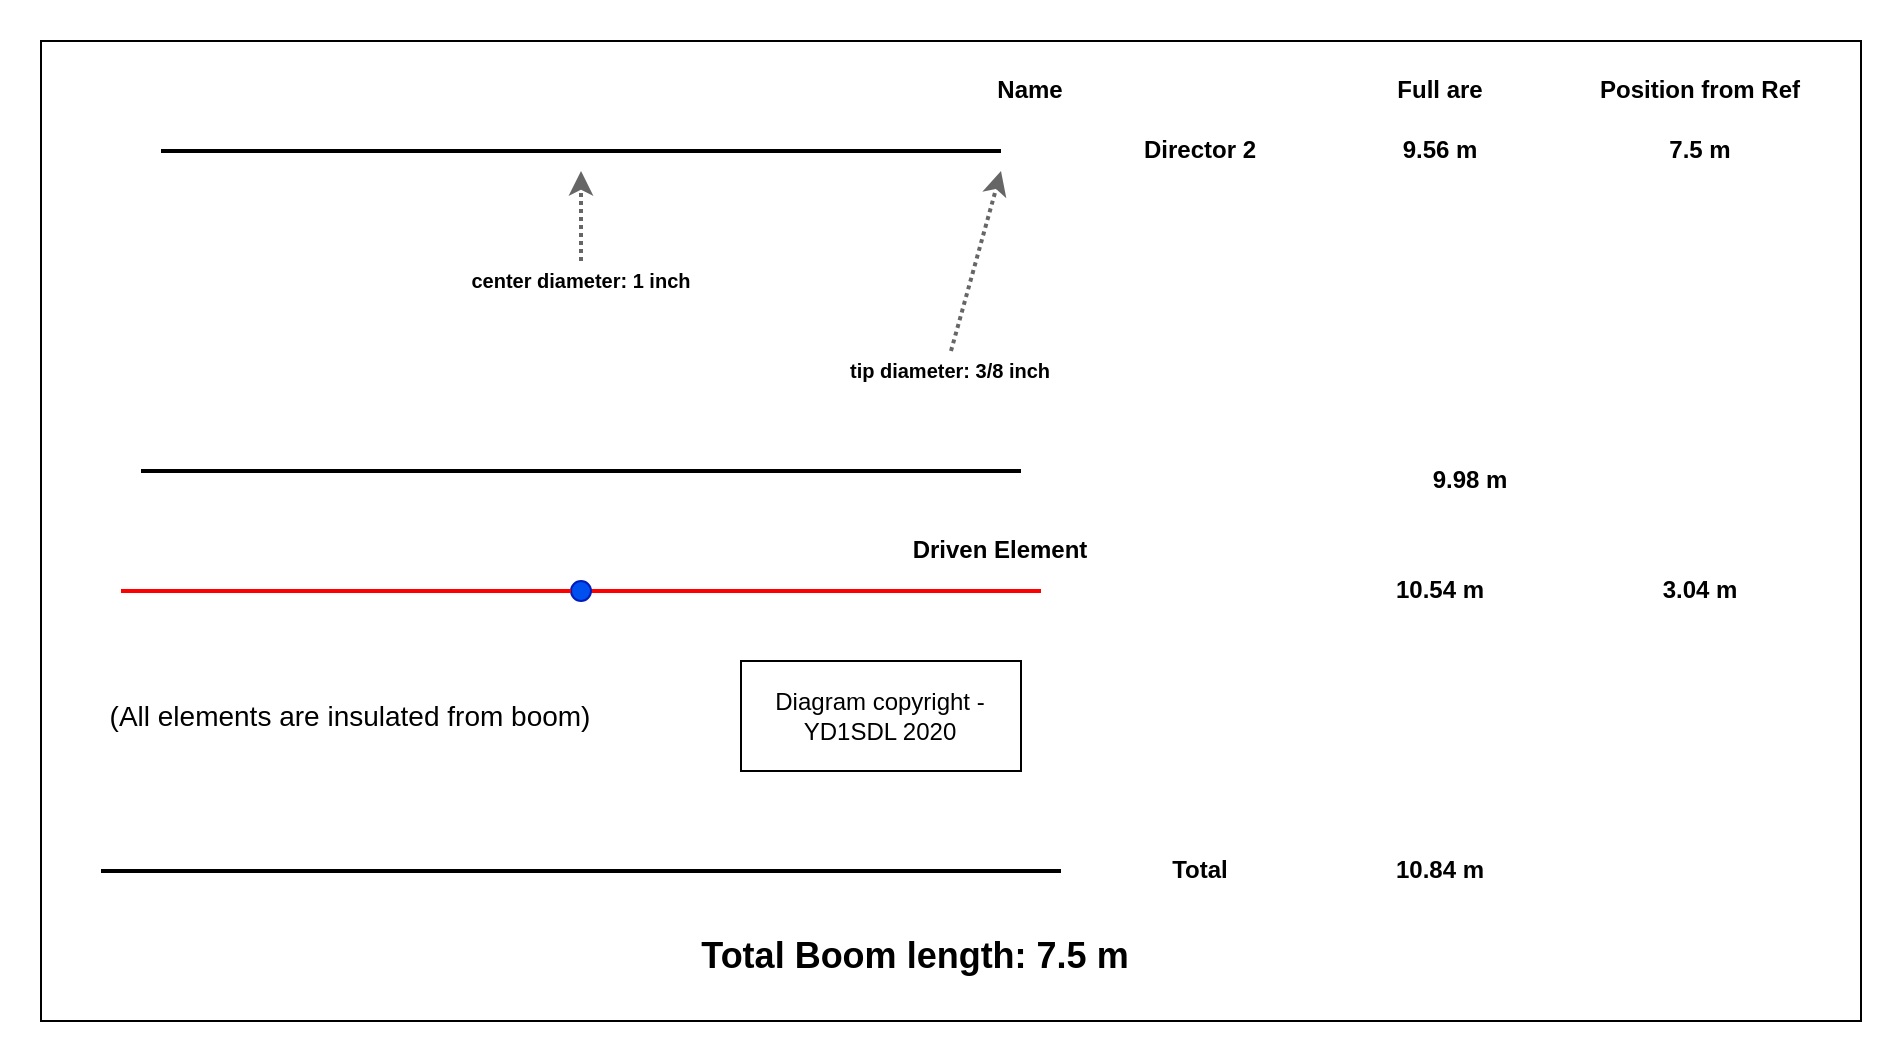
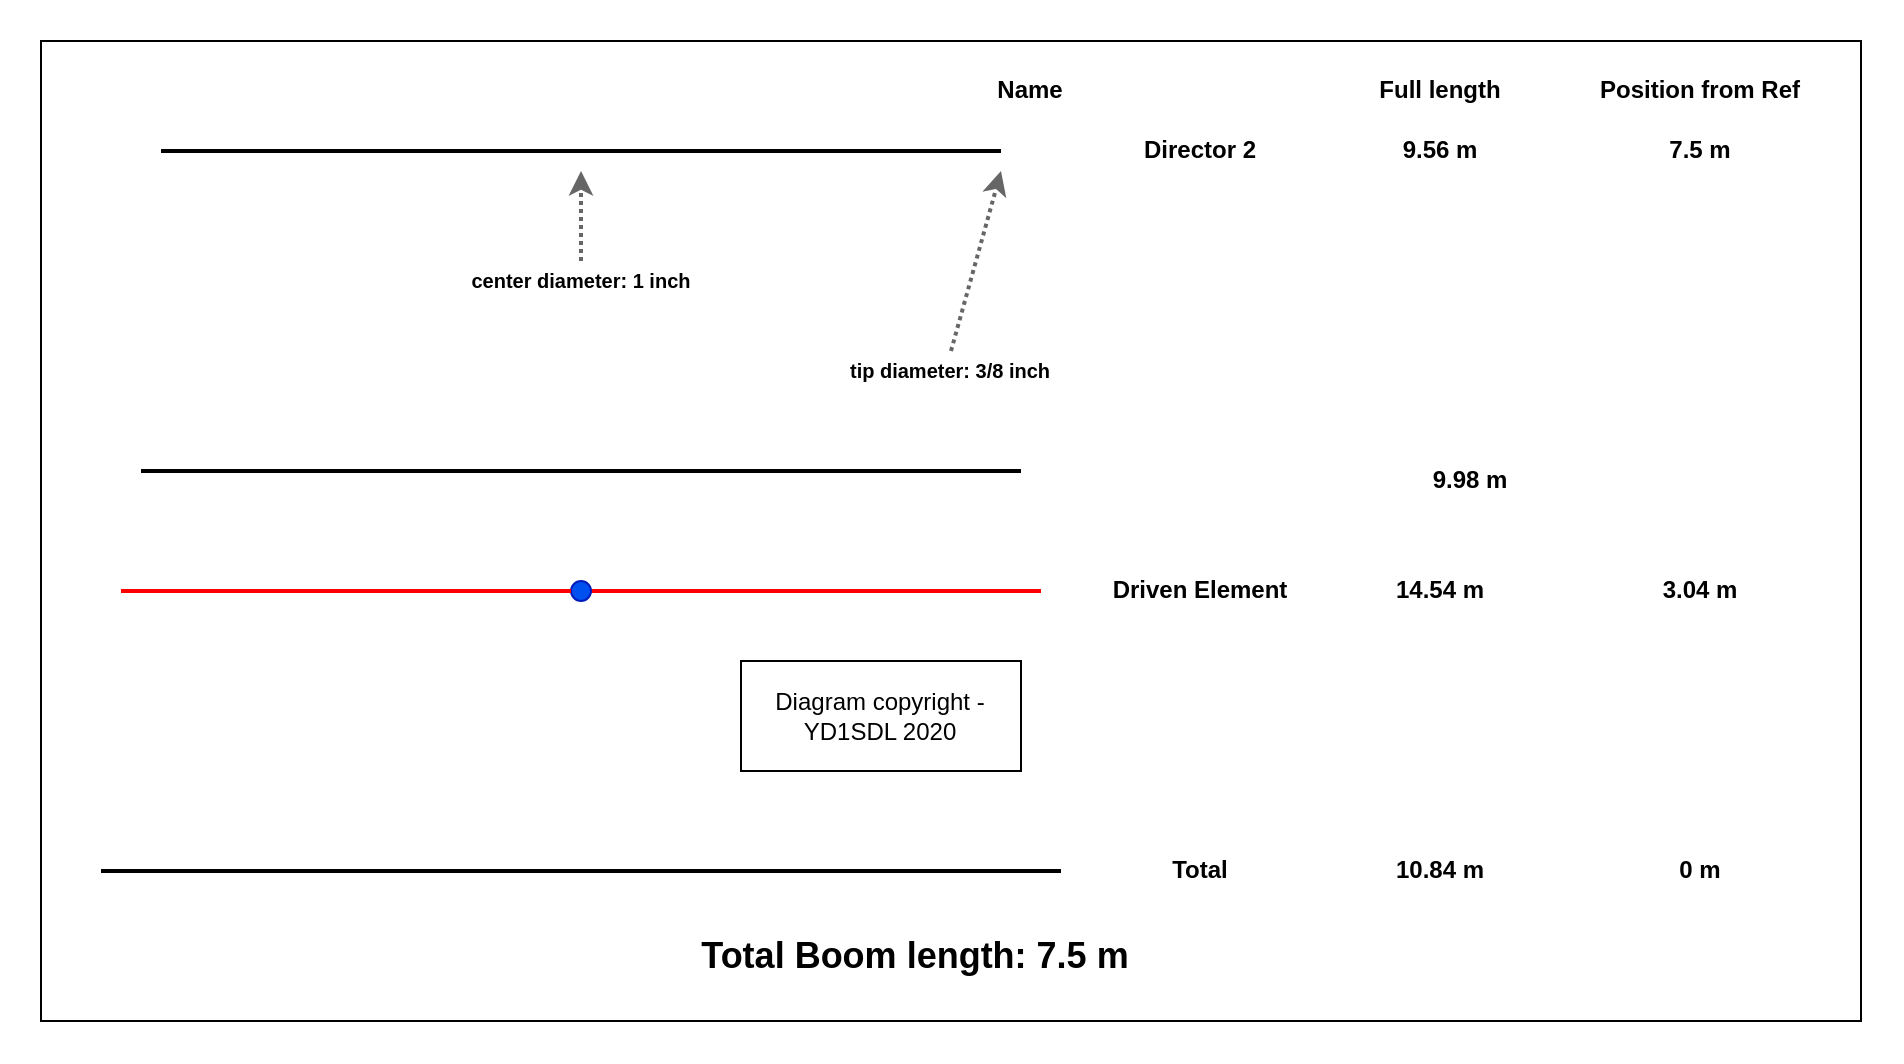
(1441, 91) -> (1441, 91)
(1001, 551) -> (1201, 591)
(1441, 591) -> (1441, 591)
(351, 716) -> none
none -> (1701, 871)
